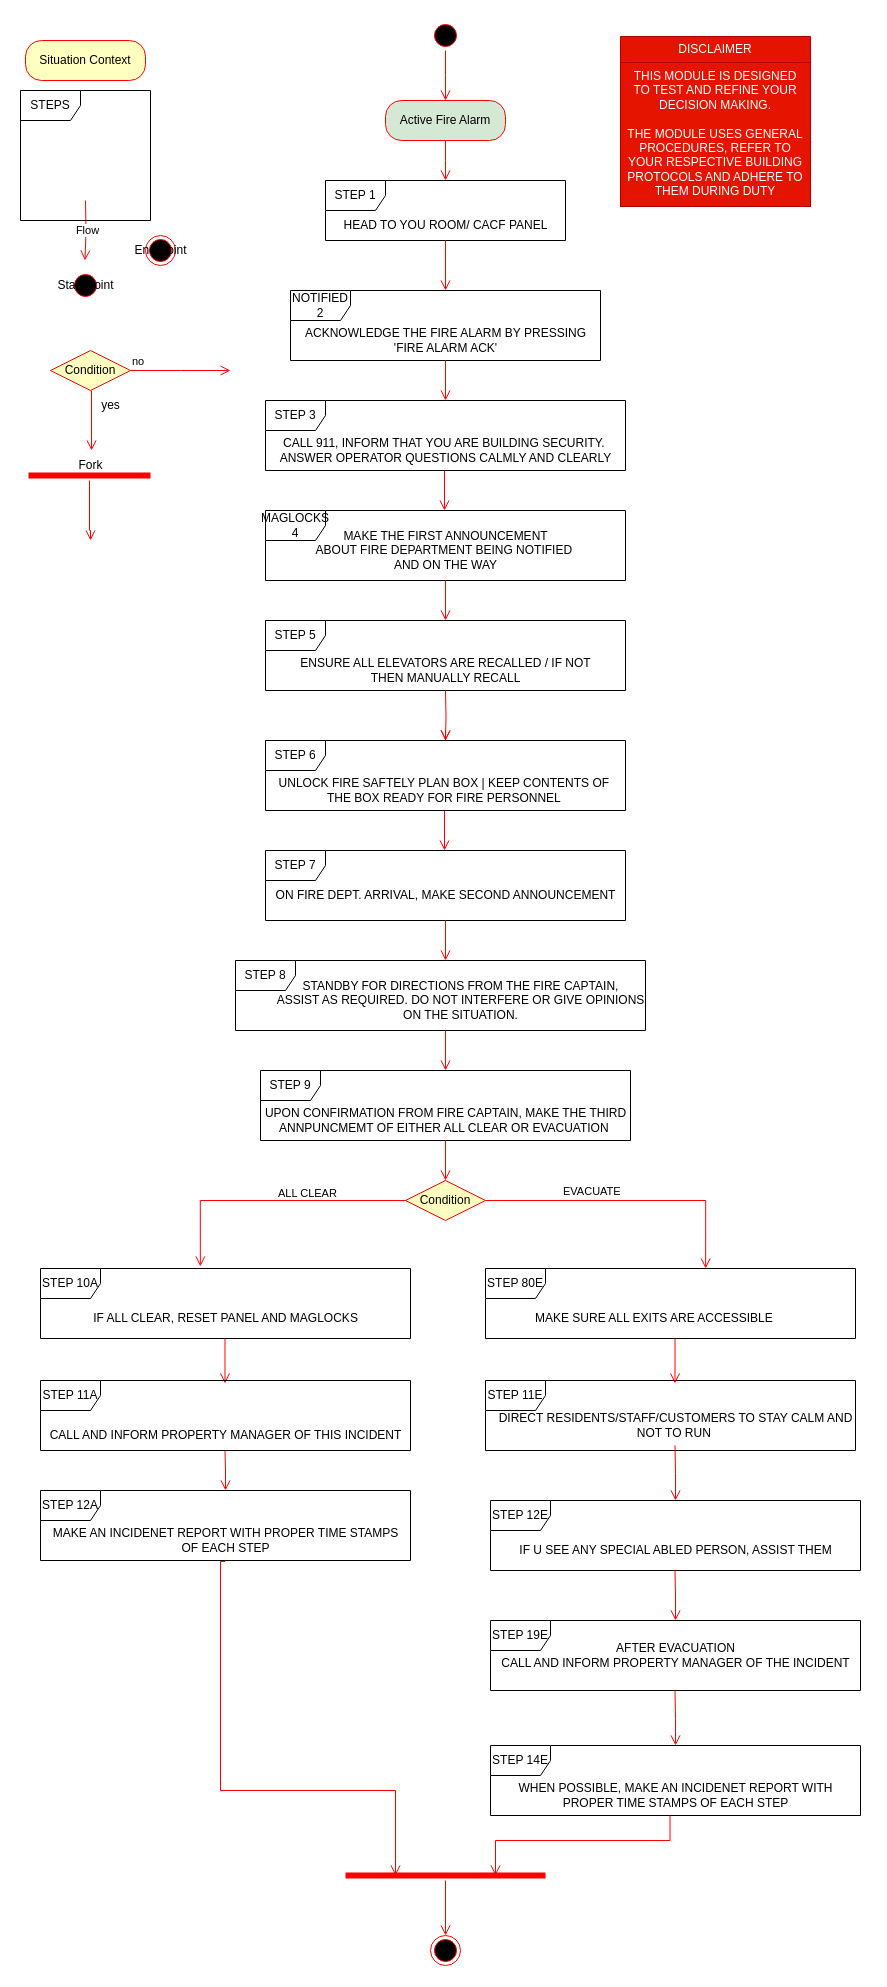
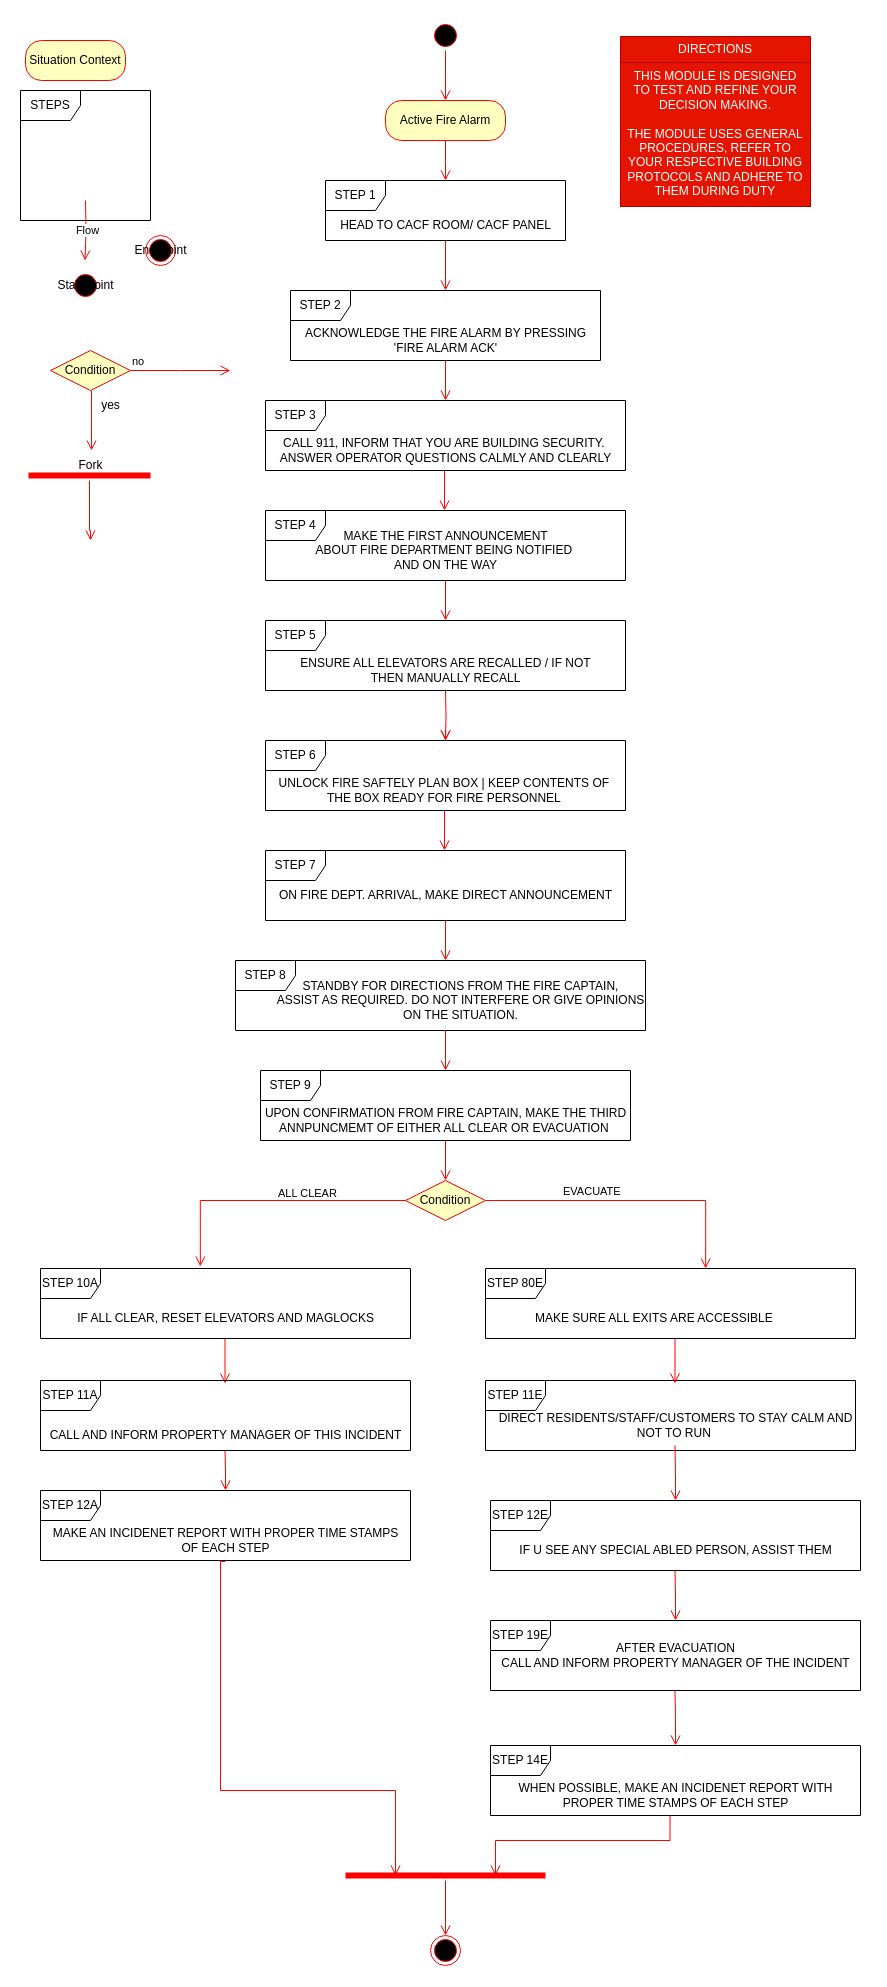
(716, 50) -> (716, 50)
(86, 61) -> (76, 61)
(446, 121) -> (446, 121)
(446, 226) -> (446, 226)
(321, 306) -> (321, 306)
(296, 526) -> (296, 526)
(446, 896) -> (446, 896)
(226, 1319) -> (226, 1319)
